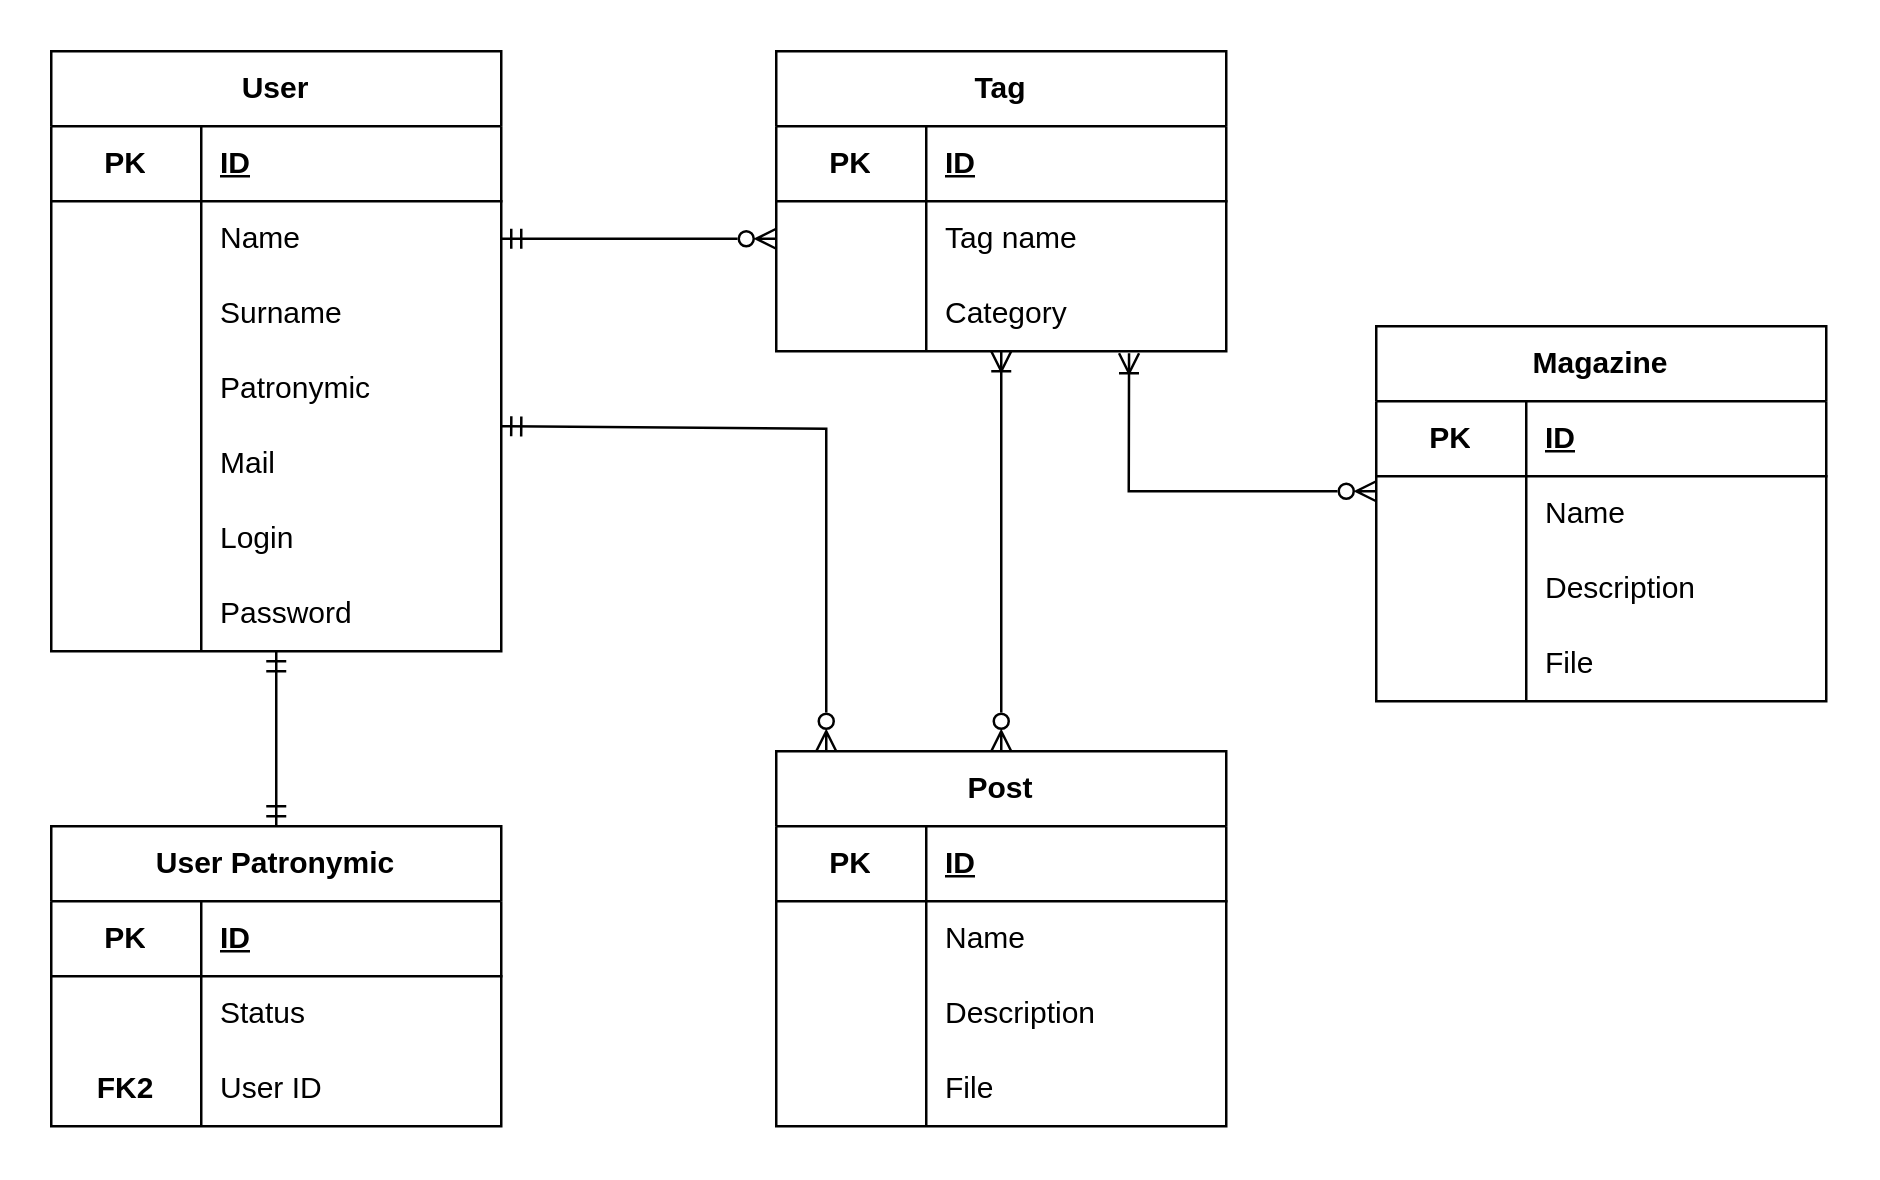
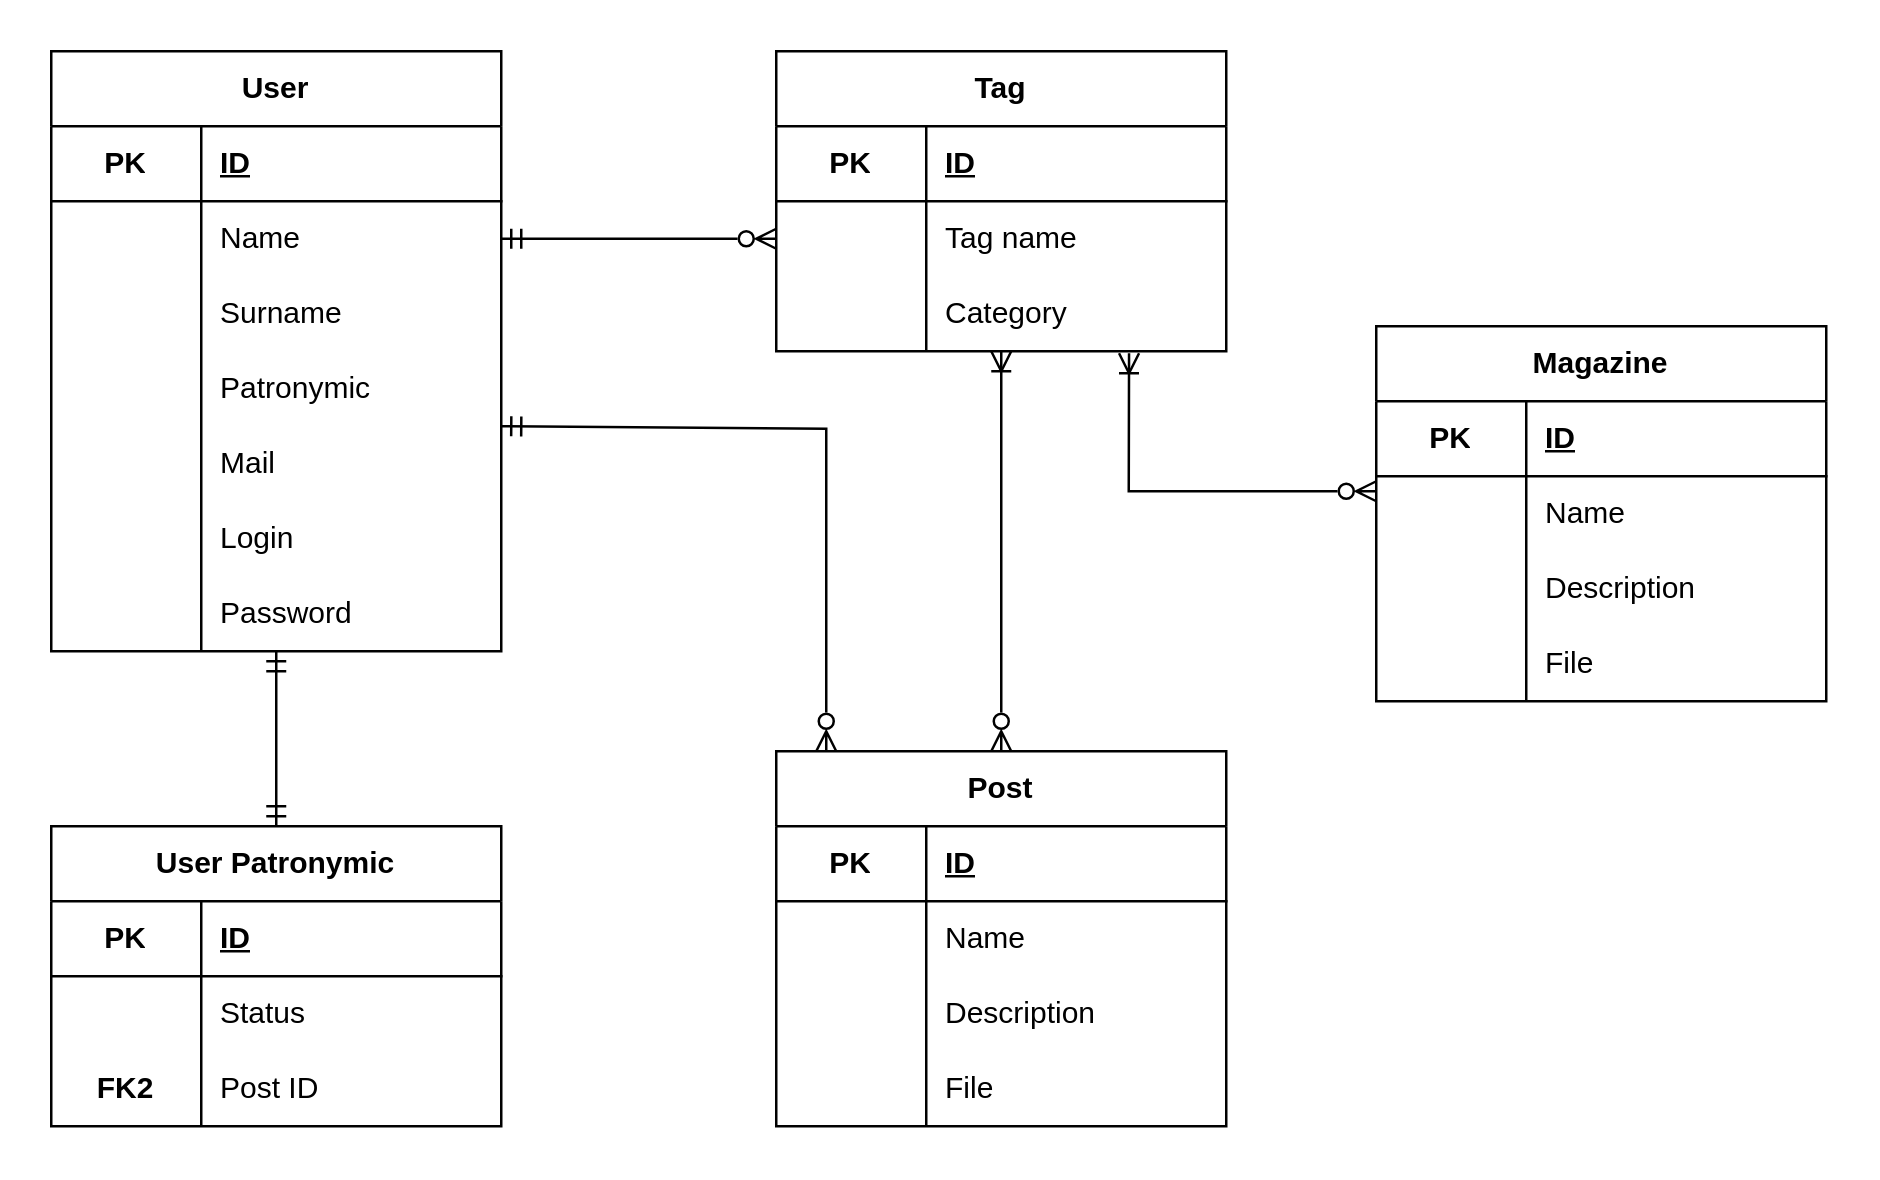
(276, 1089) -> (276, 1089)
